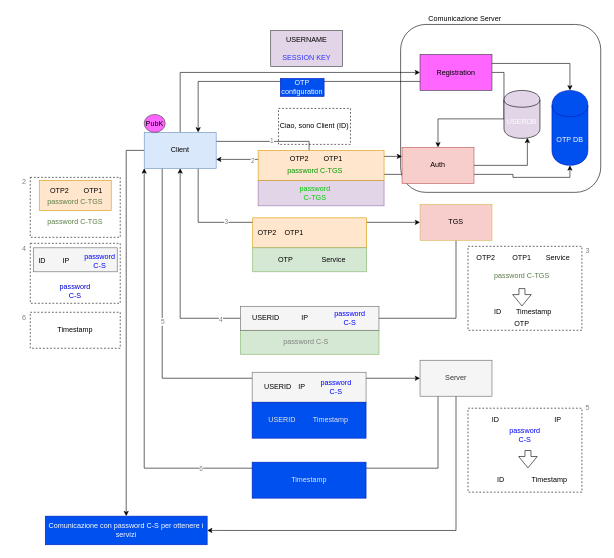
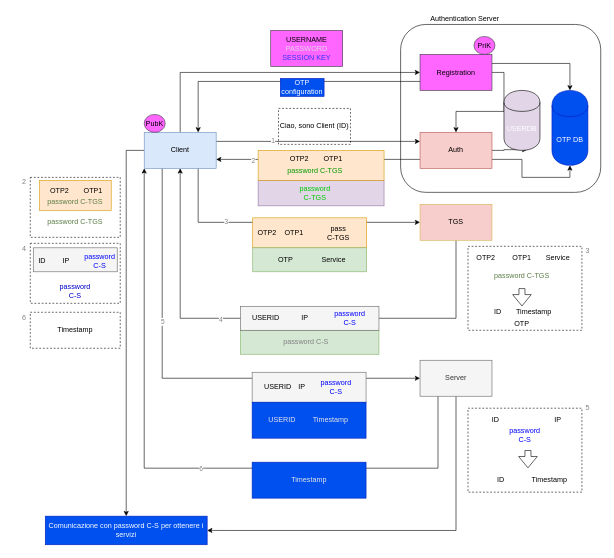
(465, 18) -> (465, 18)
none -> (485, 45)
(307, 48) -> (307, 48)
(522, 114) -> (522, 120)
(438, 165) -> (456, 150)
none -> (339, 233)
